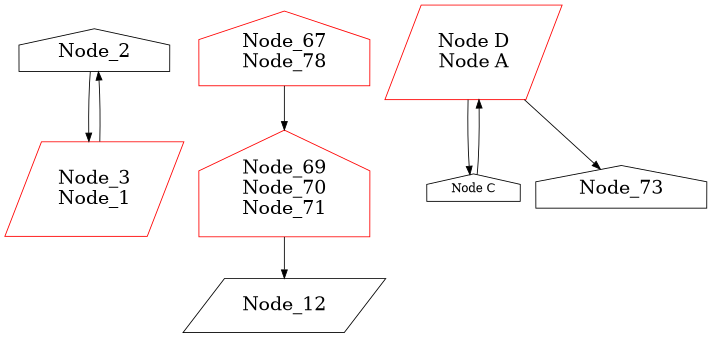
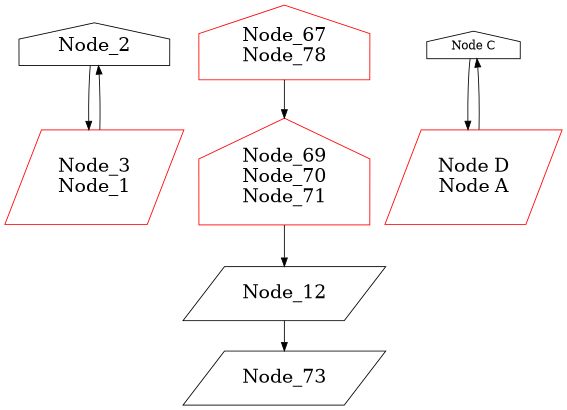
(559, 132) -> (284, 331)
(621, 189) -> (284, 378)
